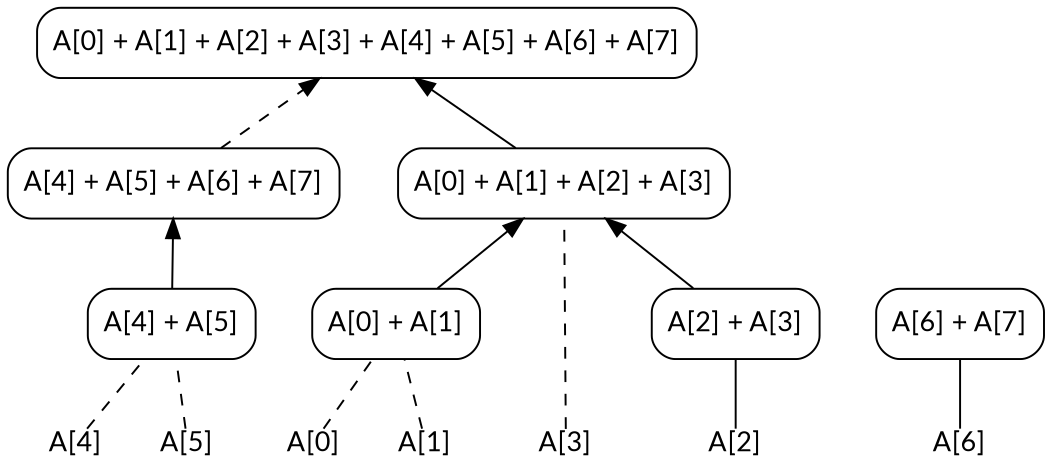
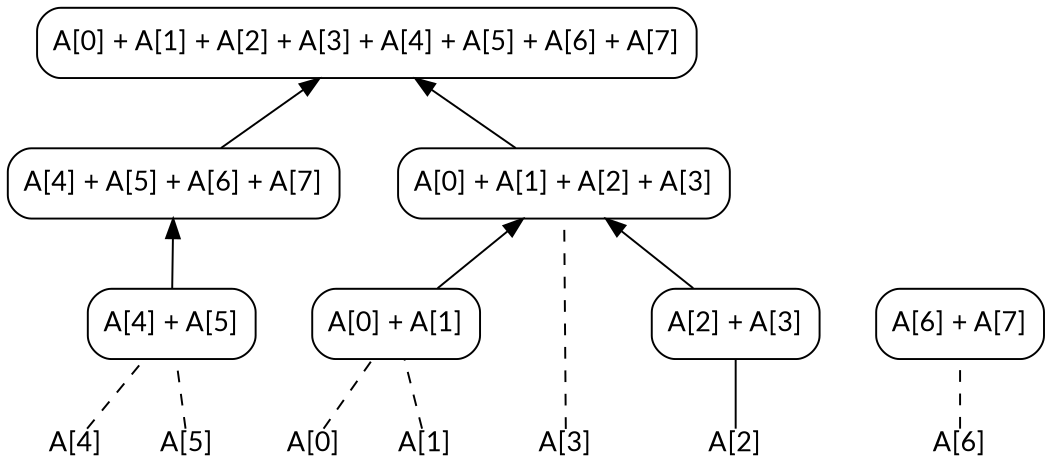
(262, 119) -> (262, 119)
(960, 394) -> (960, 394)
